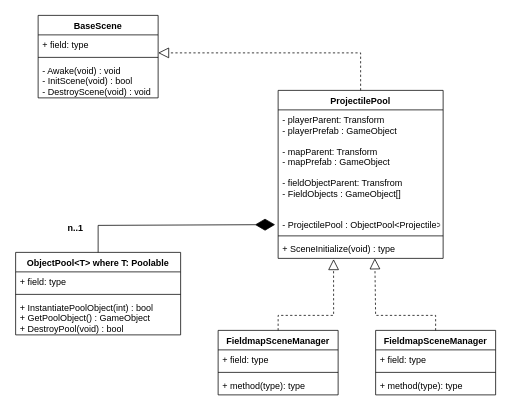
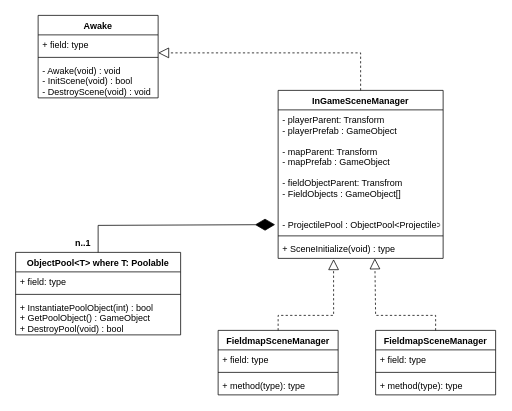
(98, 26) -> (98, 26)
(360, 101) -> (360, 101)
(75, 228) -> (83, 243)
